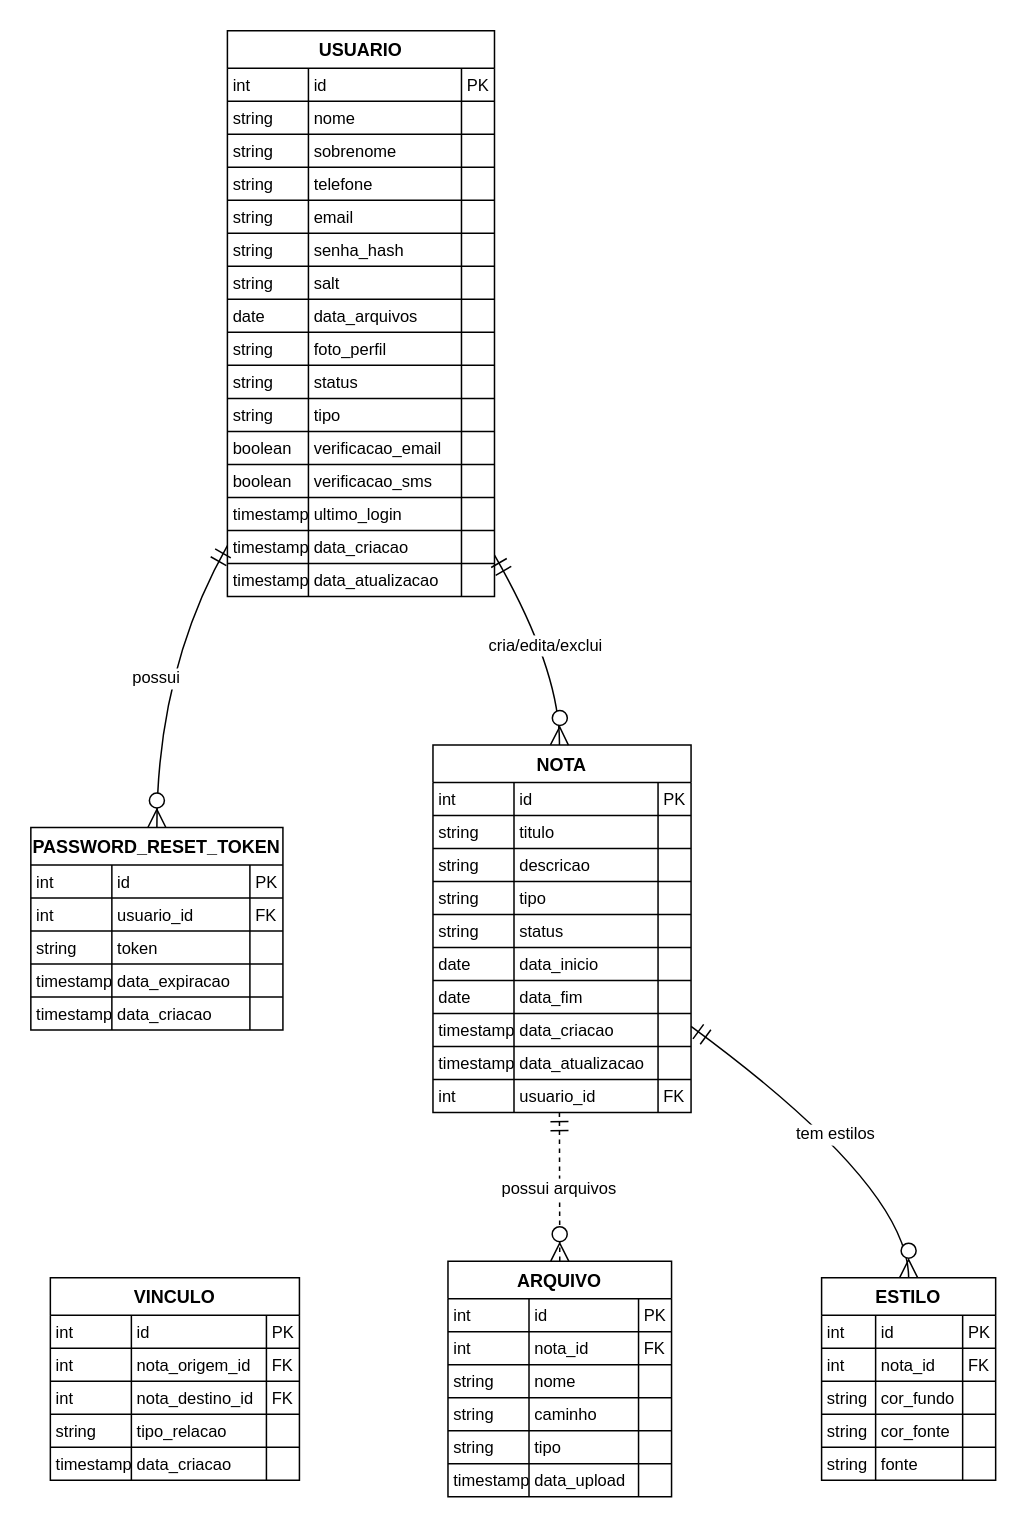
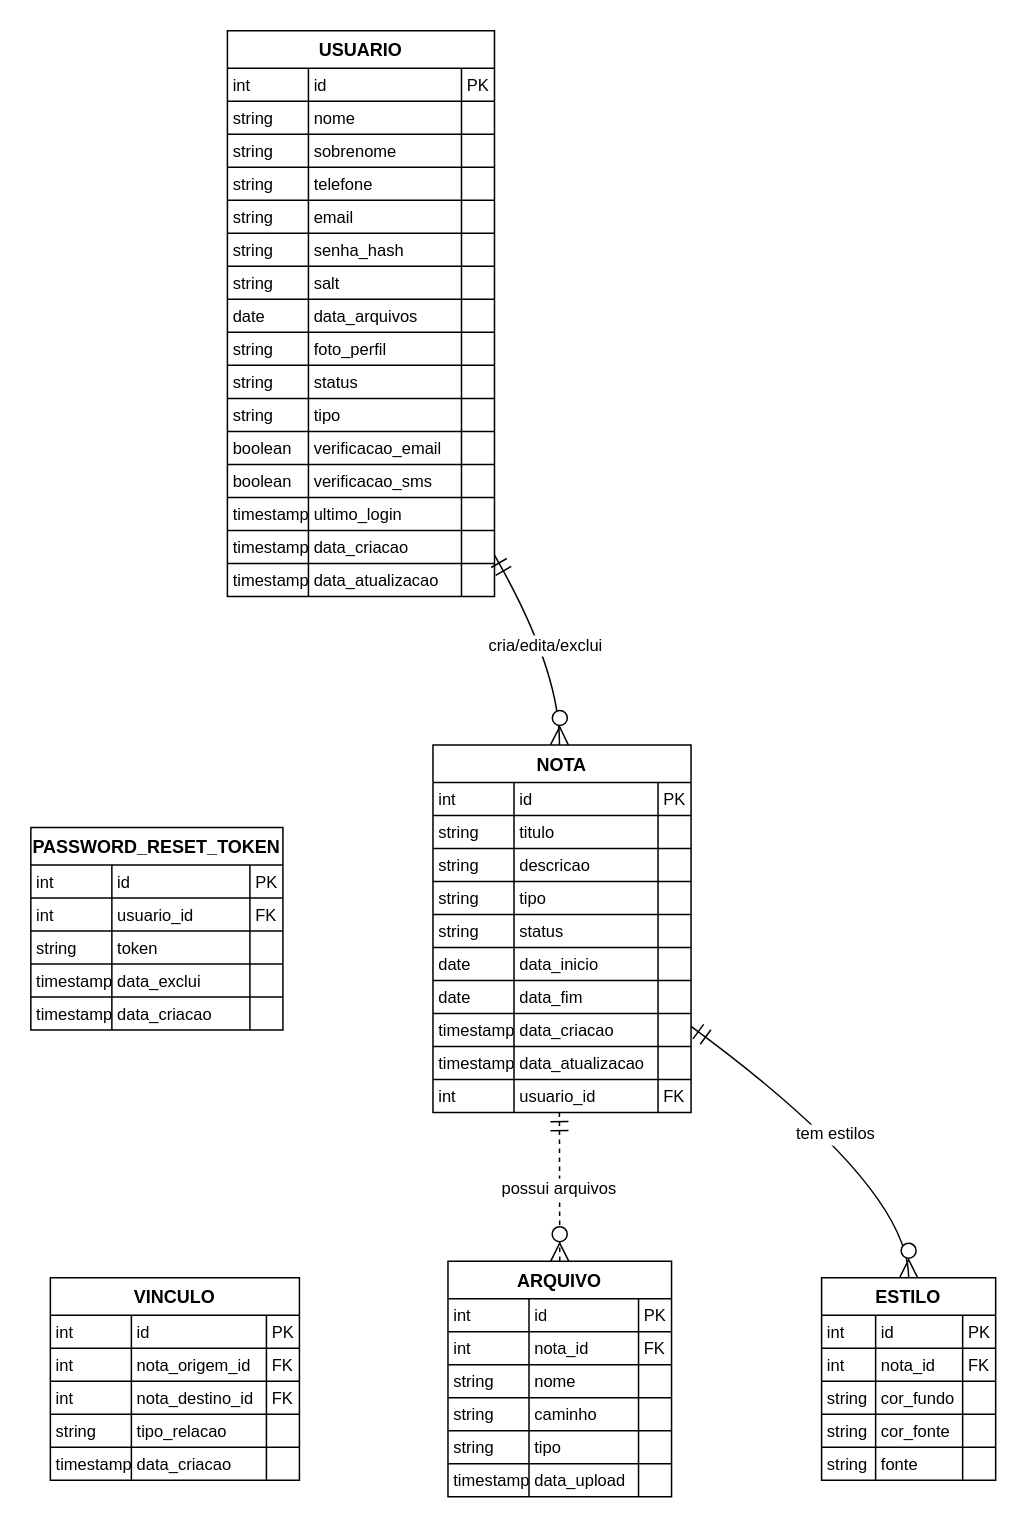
(177, 668) -> none
(180, 981) -> (164, 981)
